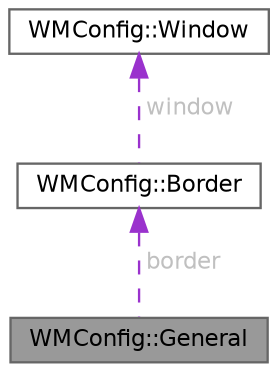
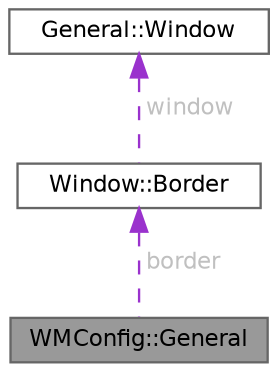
(139, 32) -> (139, 32)
(139, 186) -> (139, 186)
